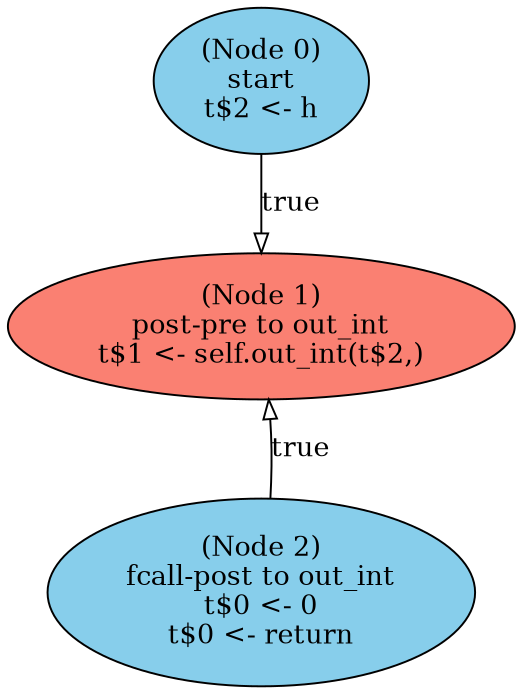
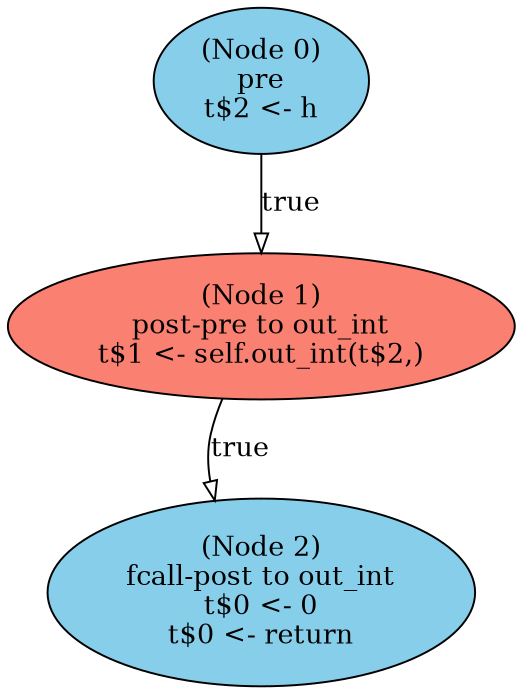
(261, 81) -> (261, 81)
(272, 459) -> (210, 439)
